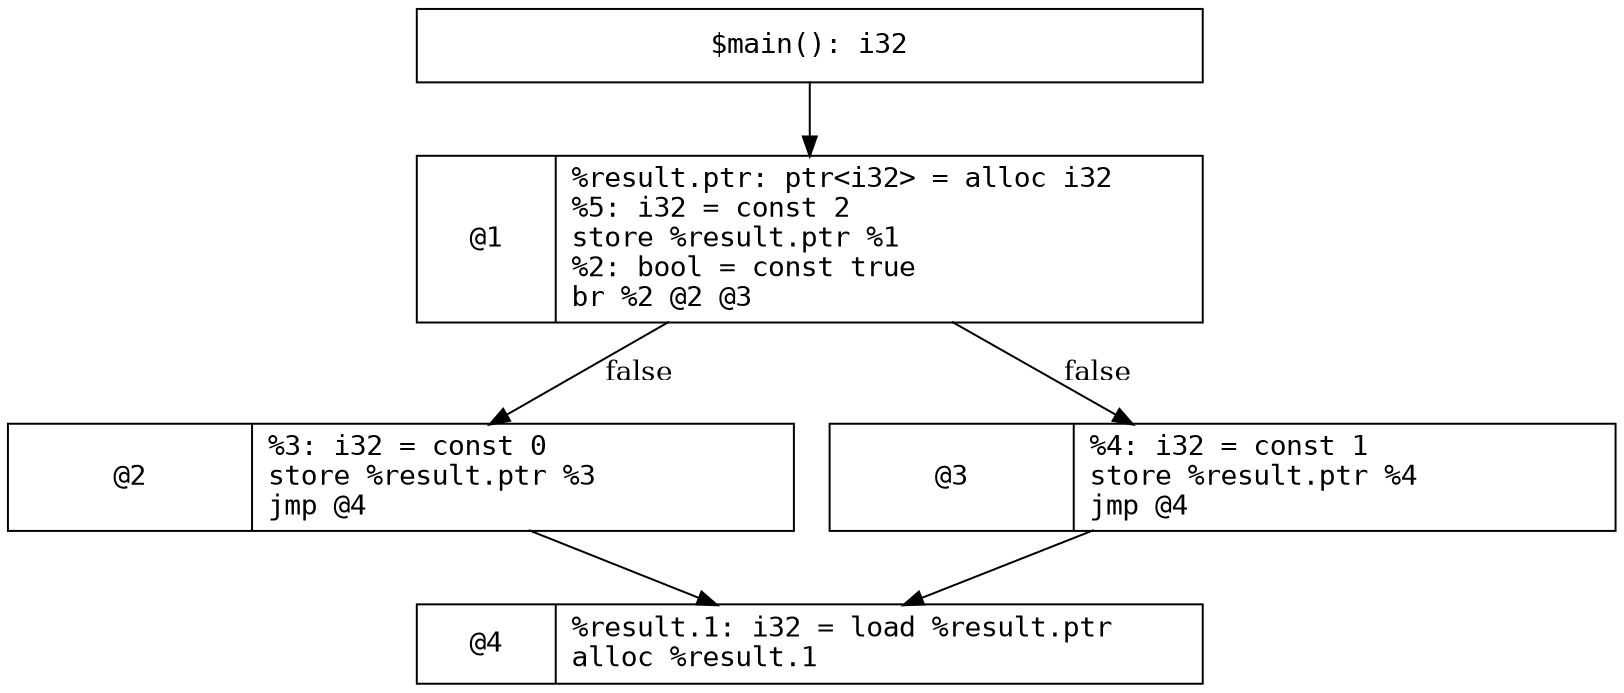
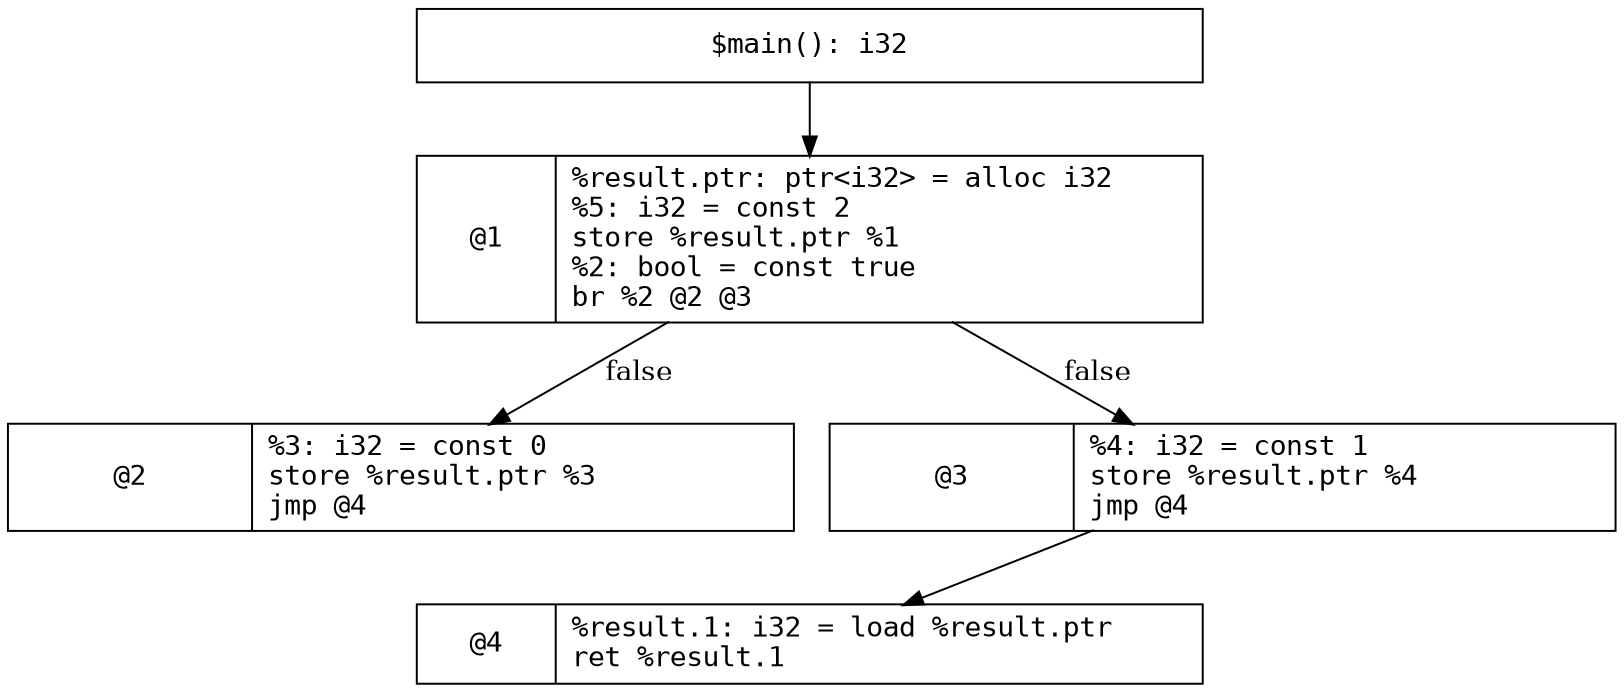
(614, 564) -> none
(695, 658) -> (679, 658)
